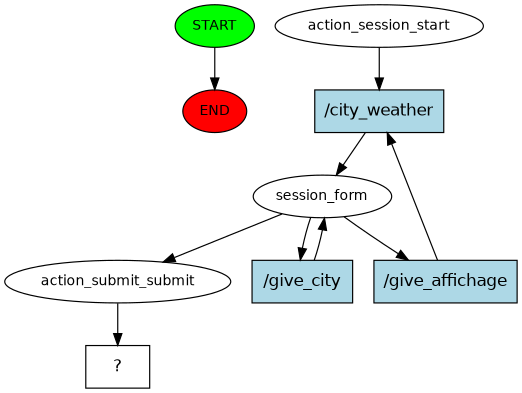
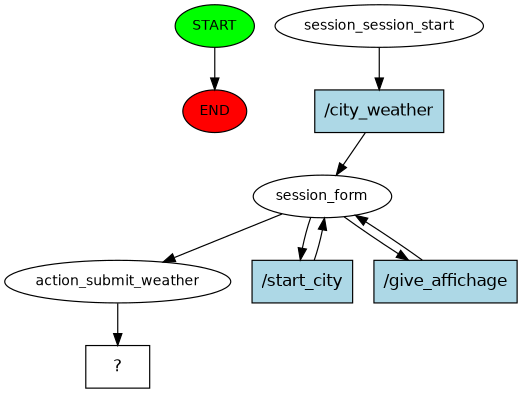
(379, 26) -> (379, 26)
(415, 202) -> (394, 241)
(118, 282) -> (118, 282)
(302, 282) -> (302, 282)
